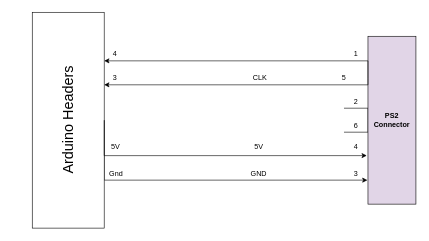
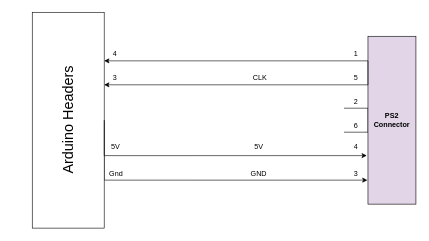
(344, 78) -> (356, 78)
